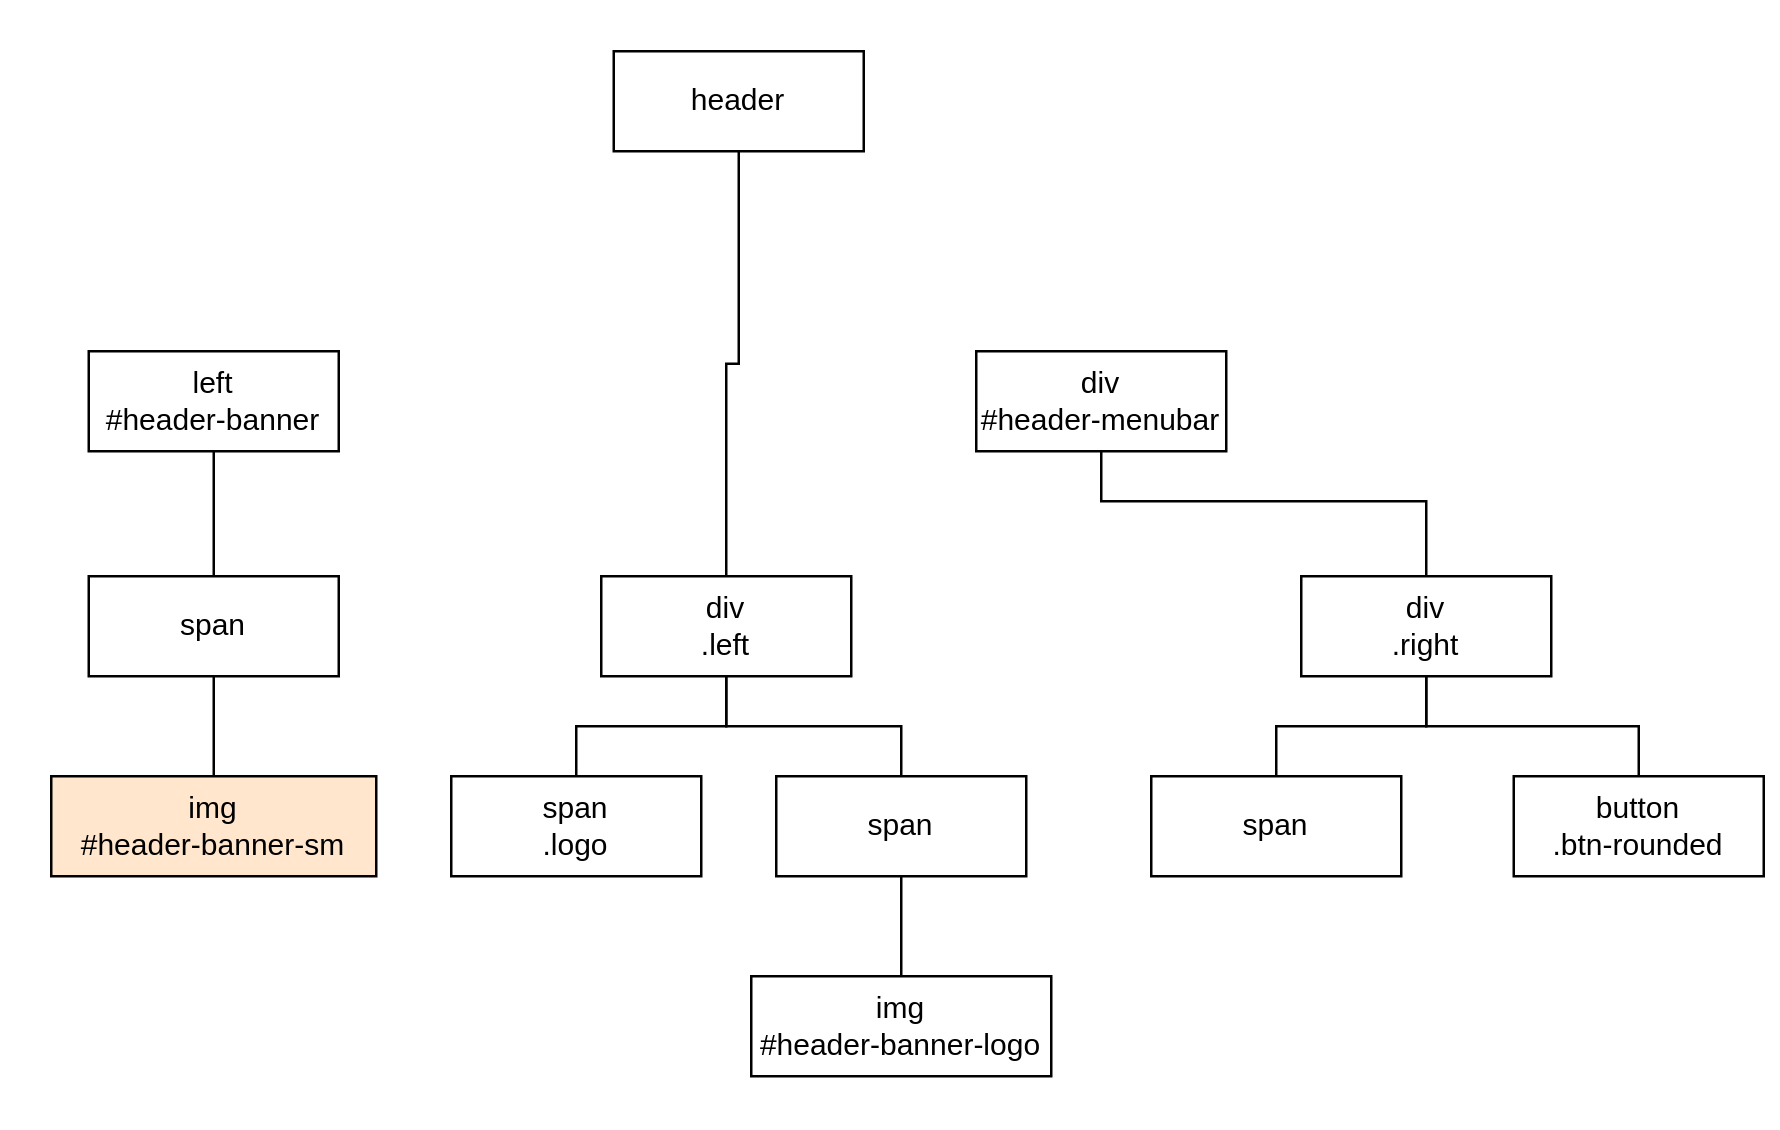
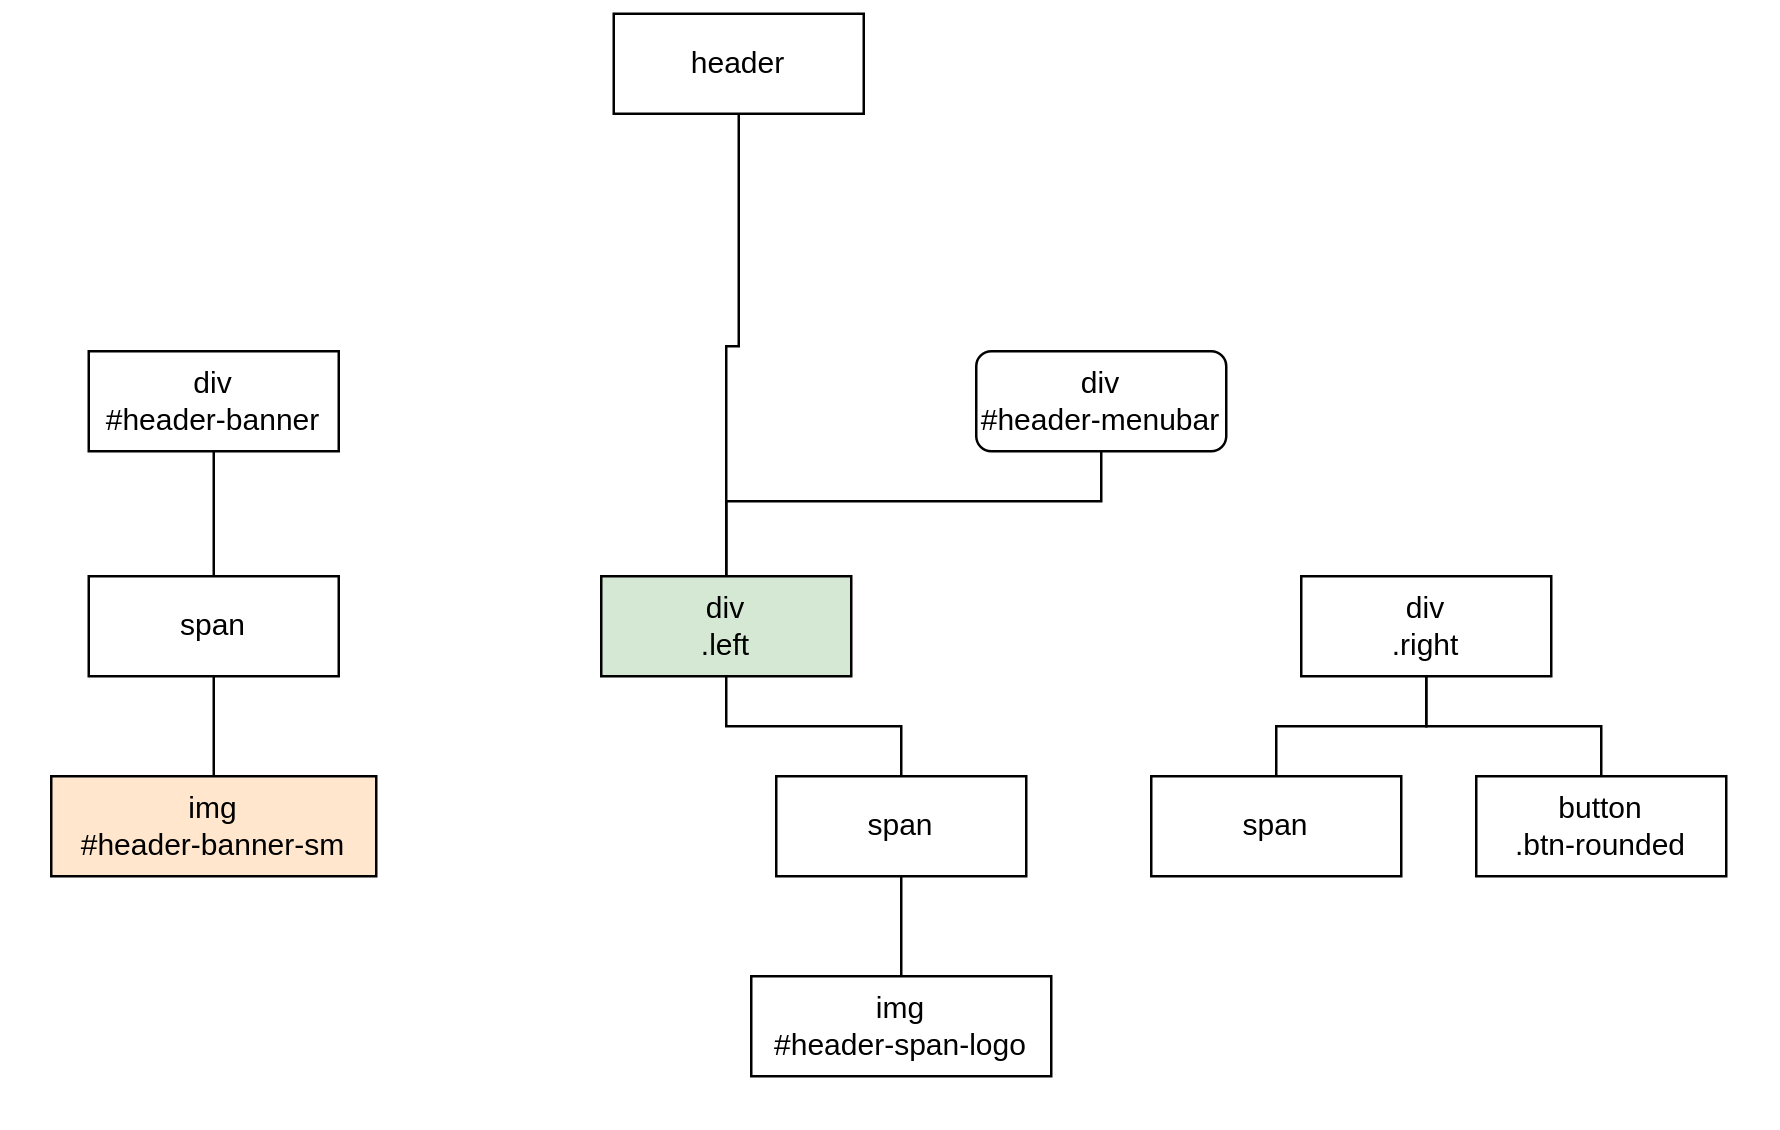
(739, 101) -> (739, 64)
(214, 401) -> (214, 401)
(1101, 401) -> (1101, 401)
none -> (913, 501)
(1303, 501) -> none
(726, 626) -> (726, 626)
(623, 726) -> none
(576, 826) -> none
(1639, 826) -> (1601, 826)
(901, 1026) -> (901, 1026)
